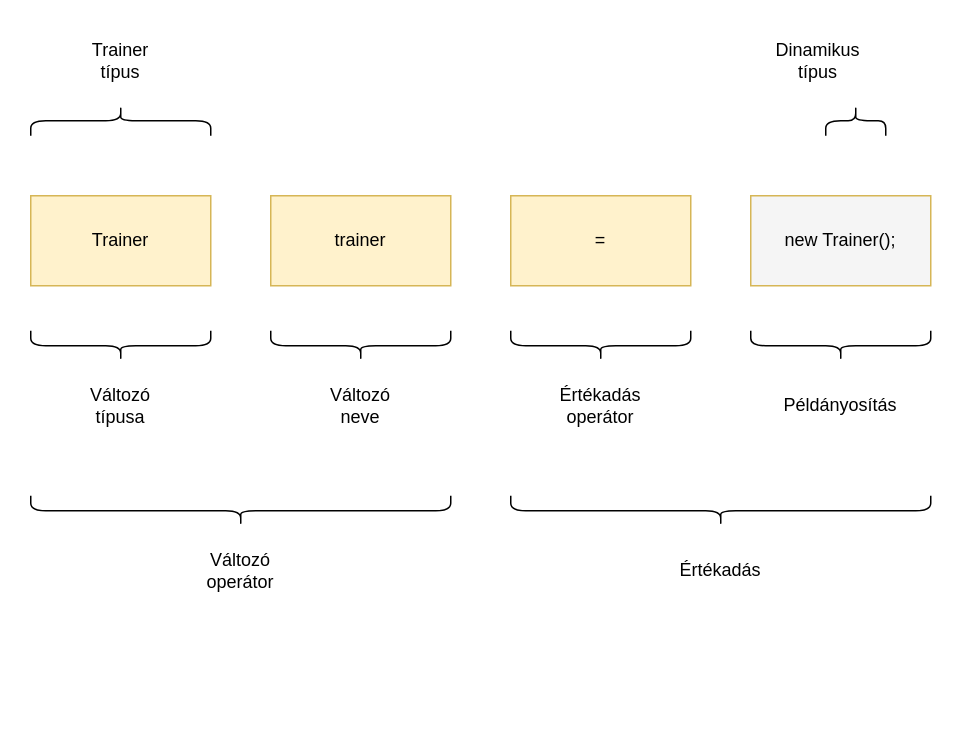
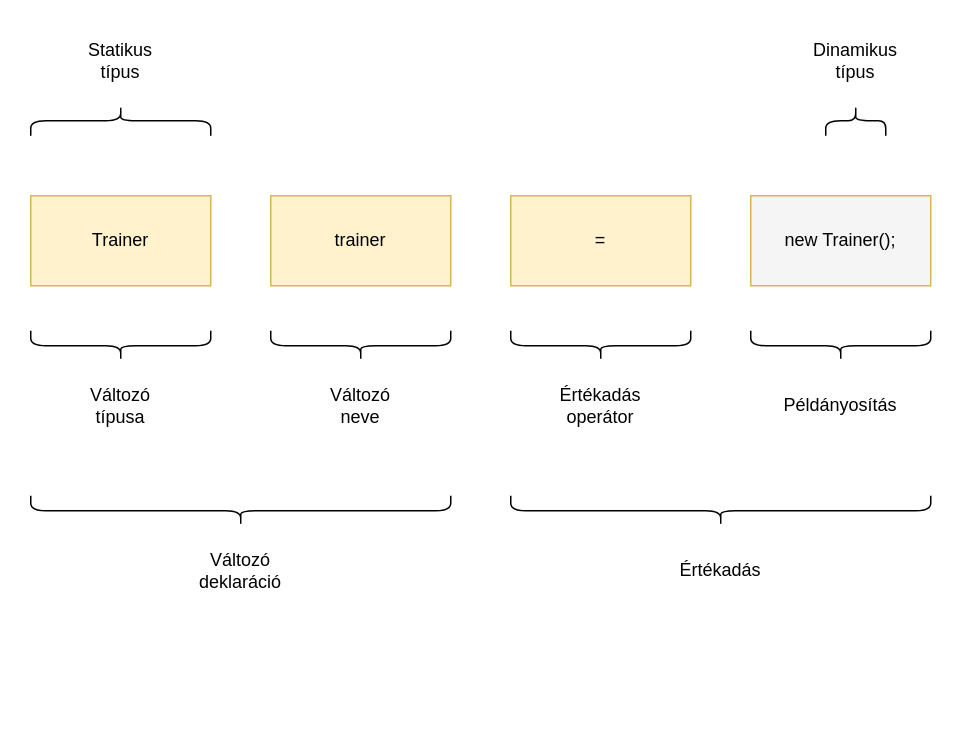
(121, 61) -> (121, 61)
(818, 61) -> (856, 61)
(241, 571) -> (241, 571)
